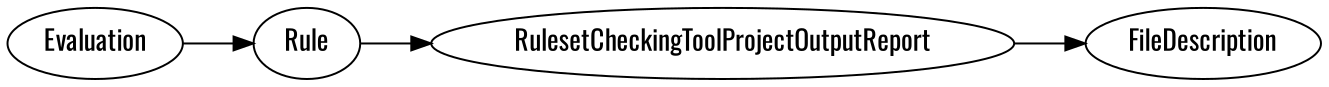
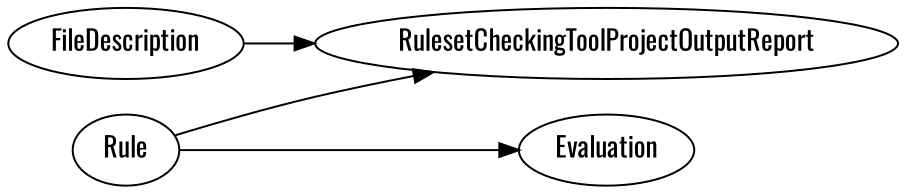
(208, 43) -> (340, 150)
(1040, 43) -> (270, 43)
